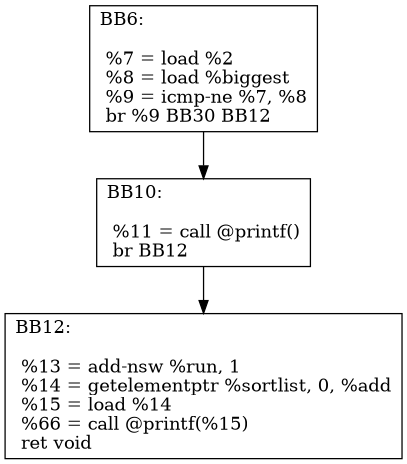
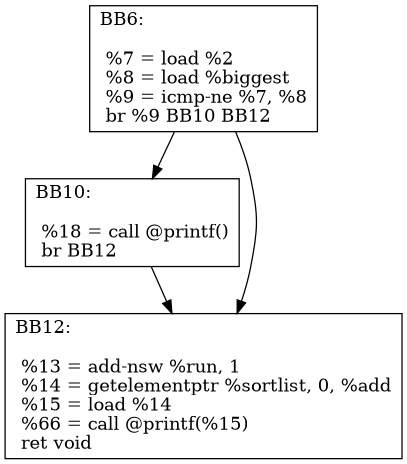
(186, 116) -> (186, 116)
none -> (256, 216)
(204, 232) -> (132, 232)
